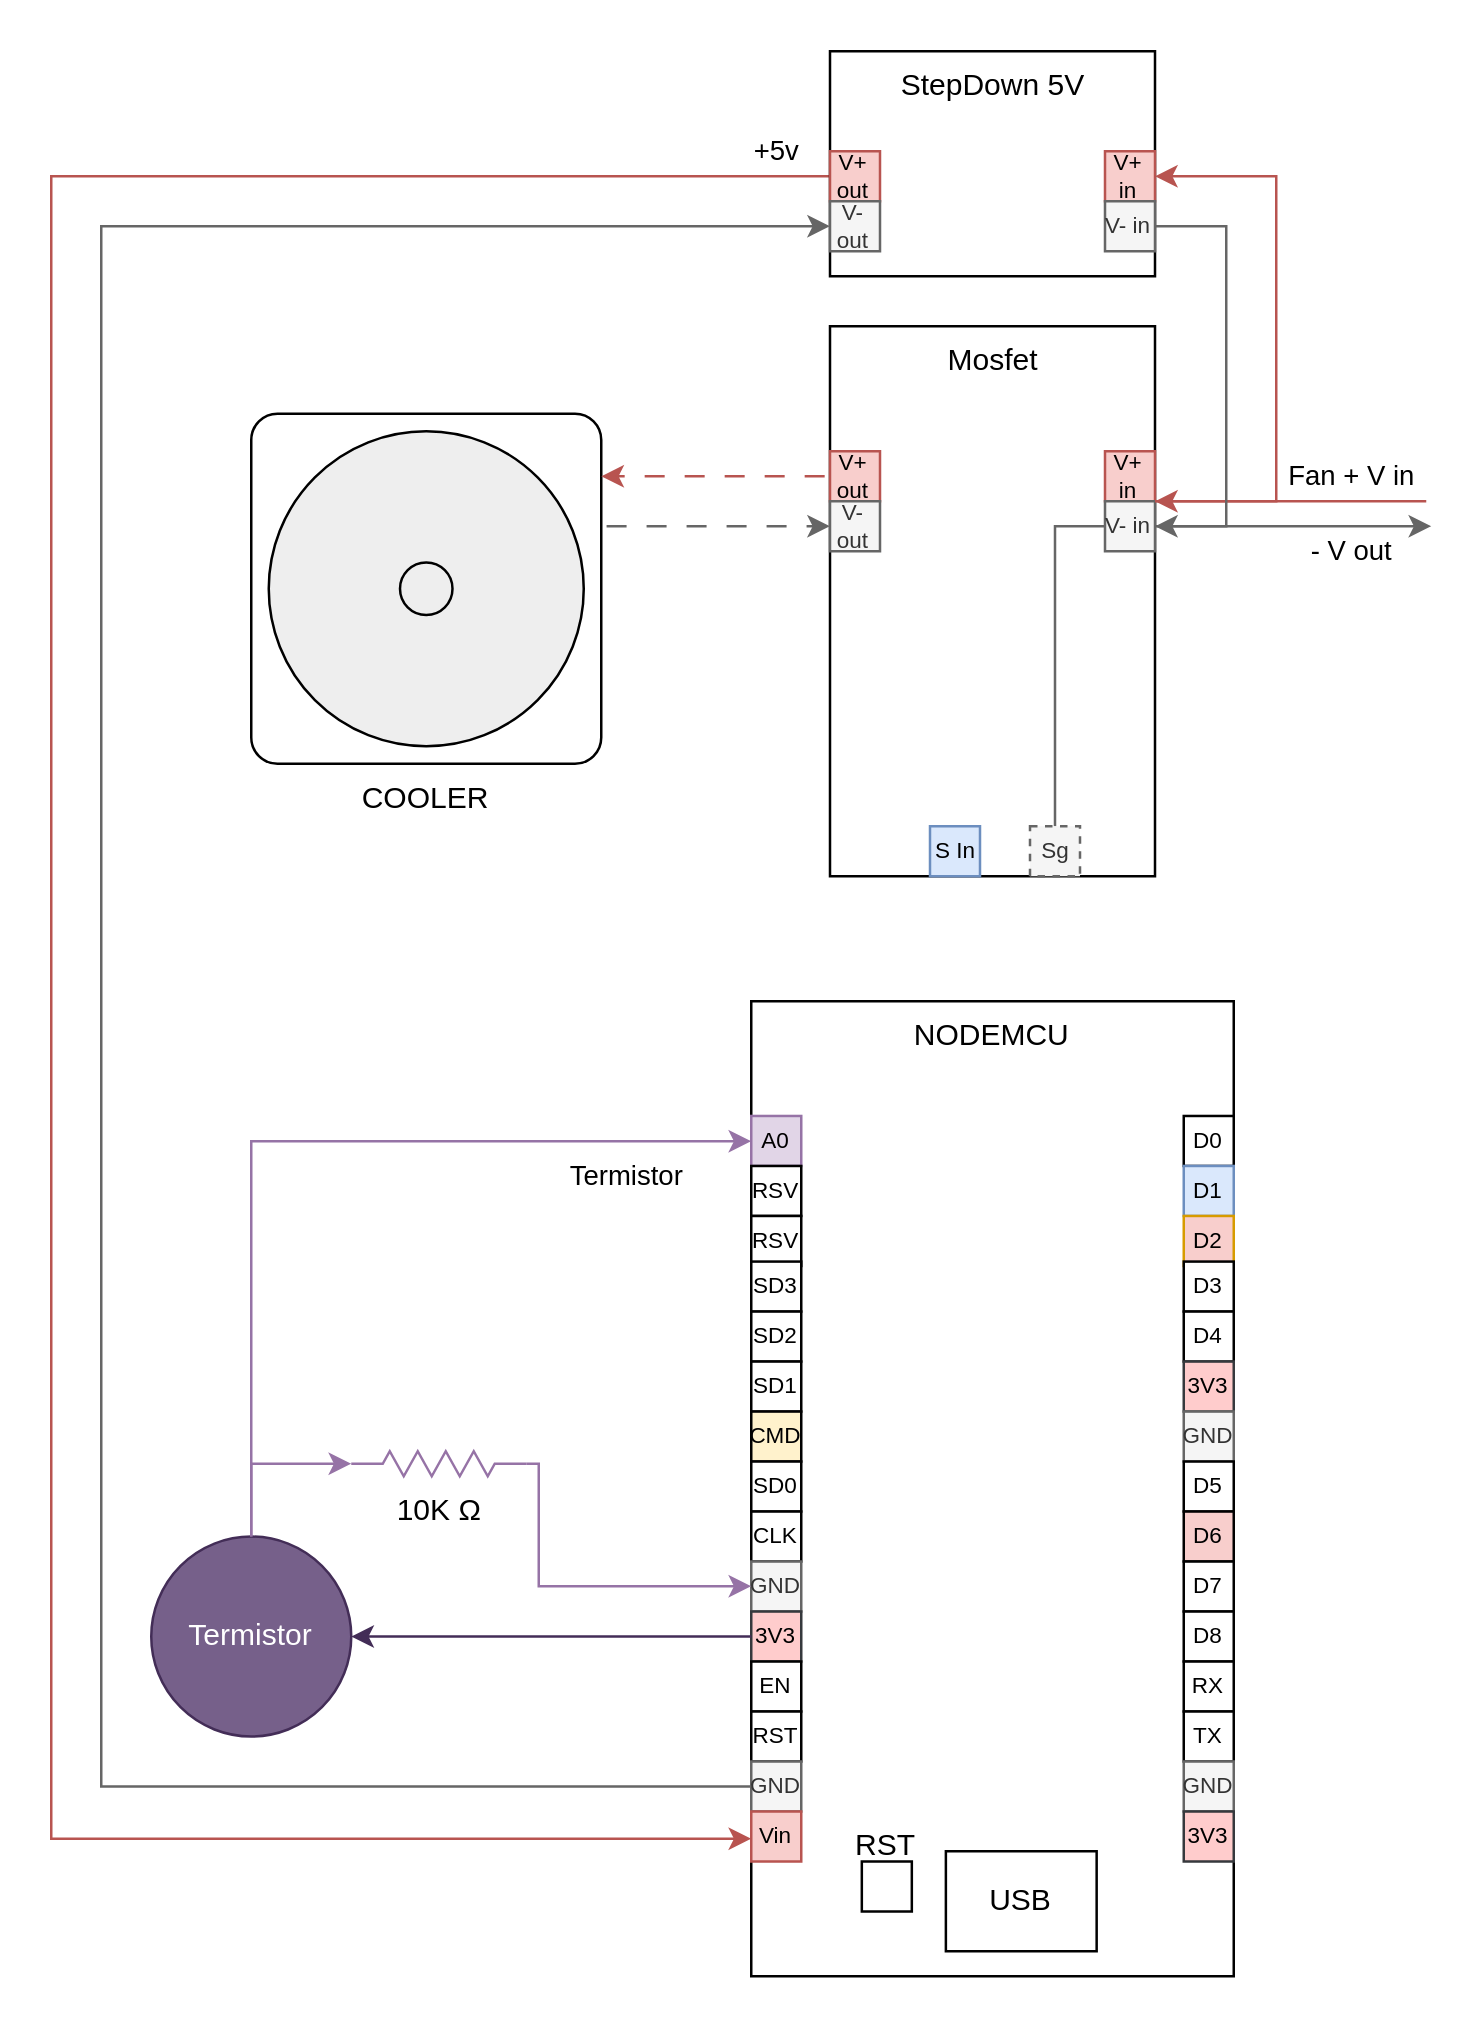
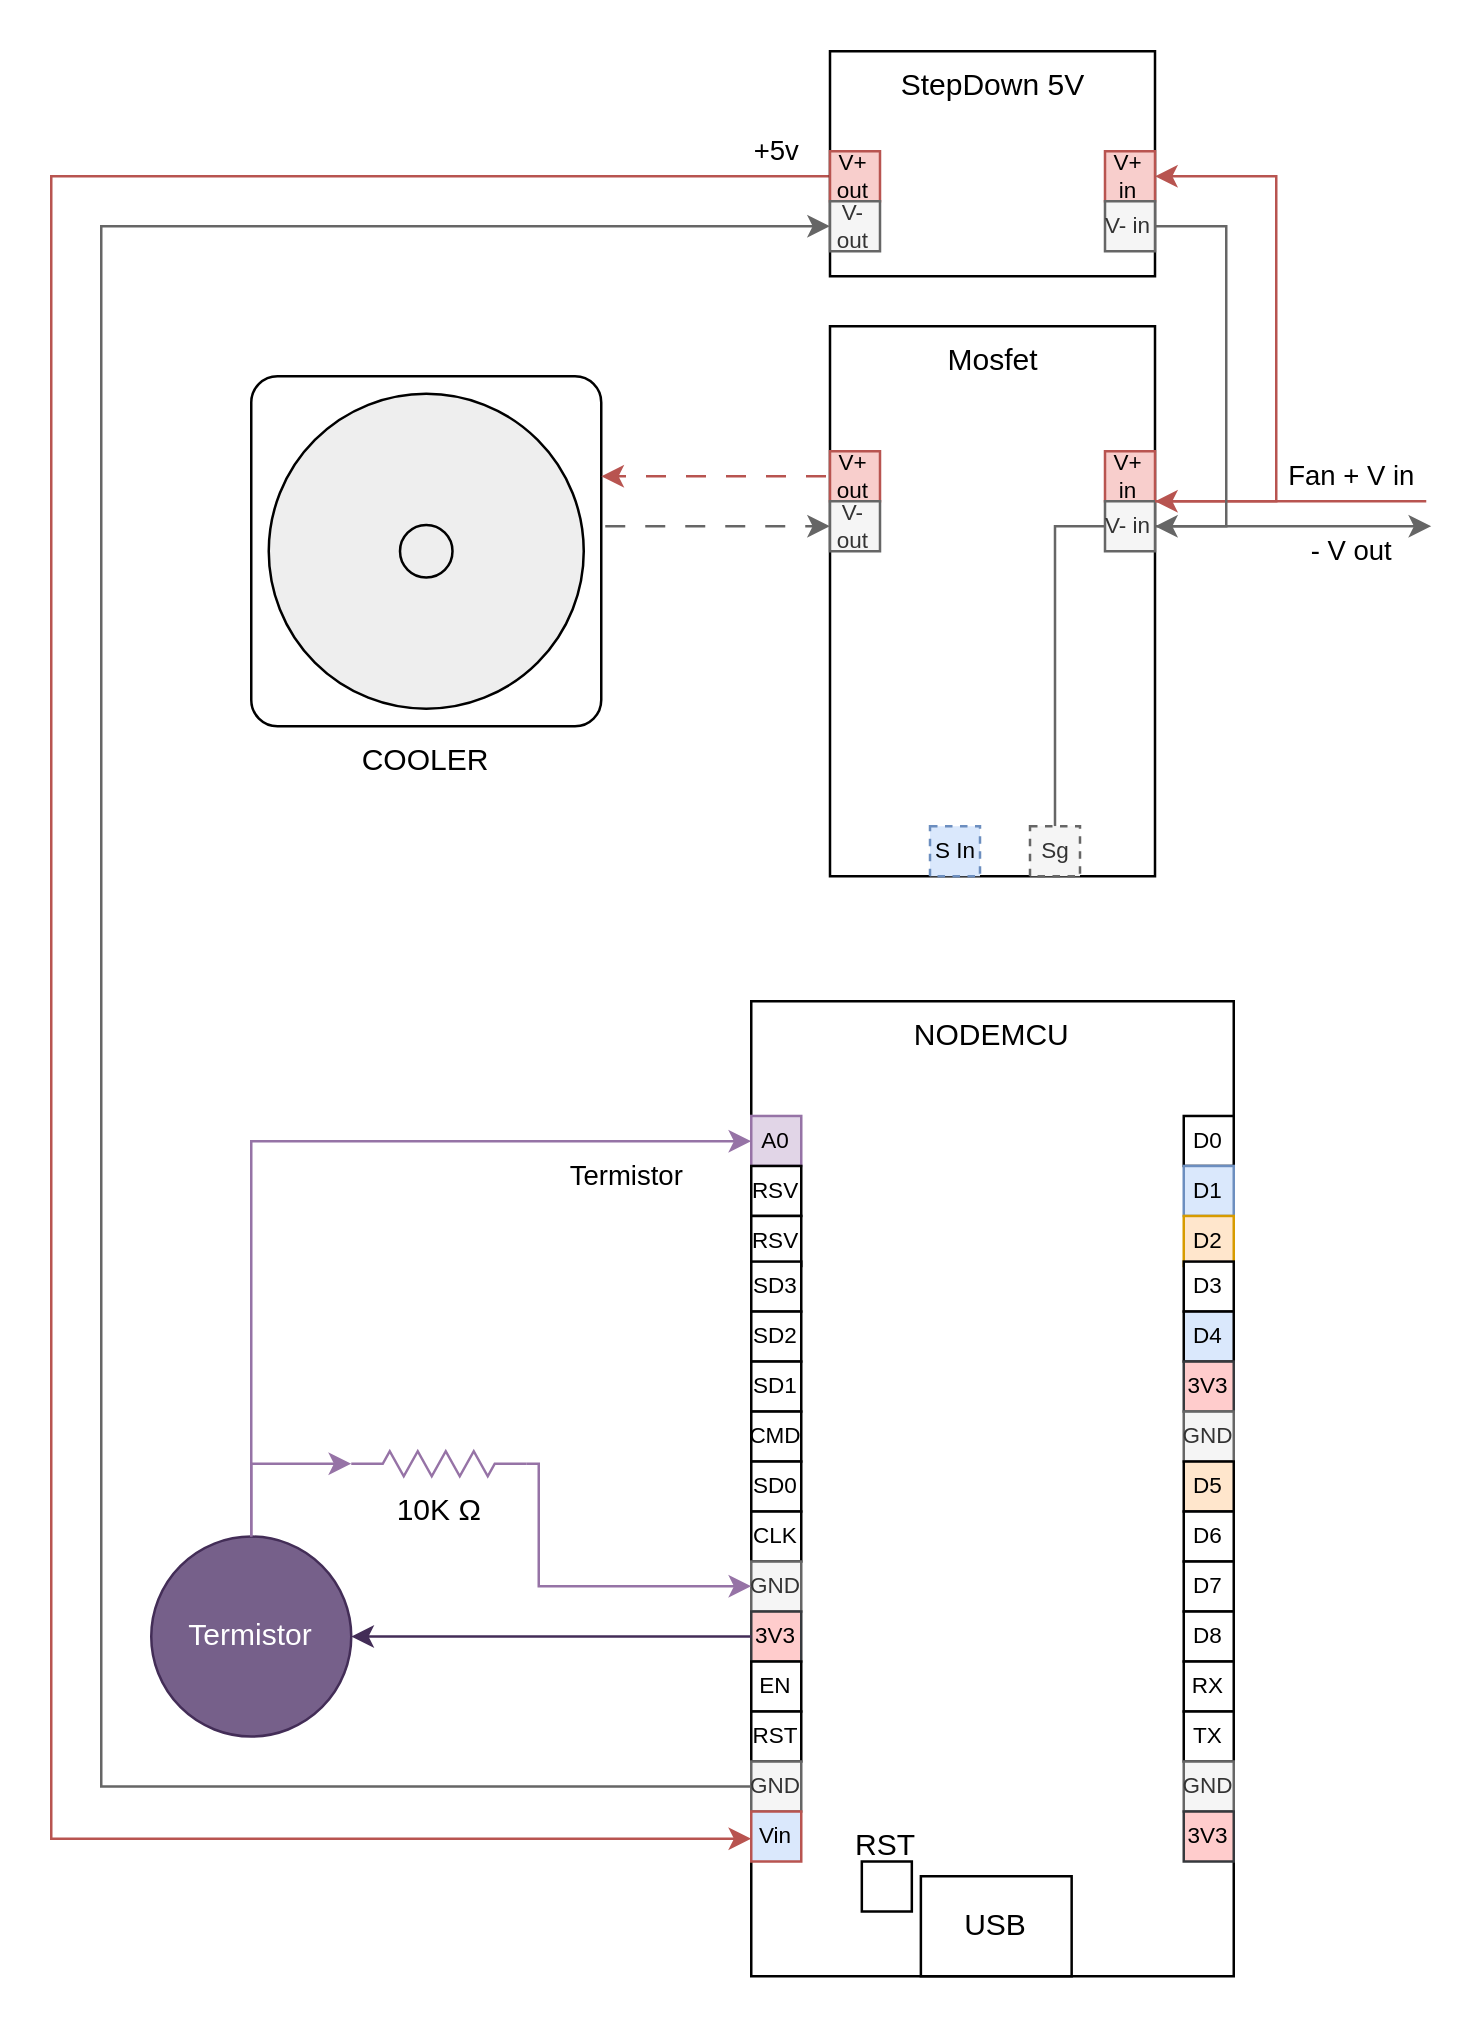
(426, 589) -> (426, 551)
(955, 851) -> (955, 851)
(1209, 1241) -> (1209, 1241)
(1209, 1337) -> (1209, 1337)
(776, 1437) -> (776, 1437)
(1209, 1487) -> (1209, 1487)
(1209, 1537) -> (1209, 1537)
(776, 1836) -> (776, 1836)
(1021, 1901) -> (996, 1926)
